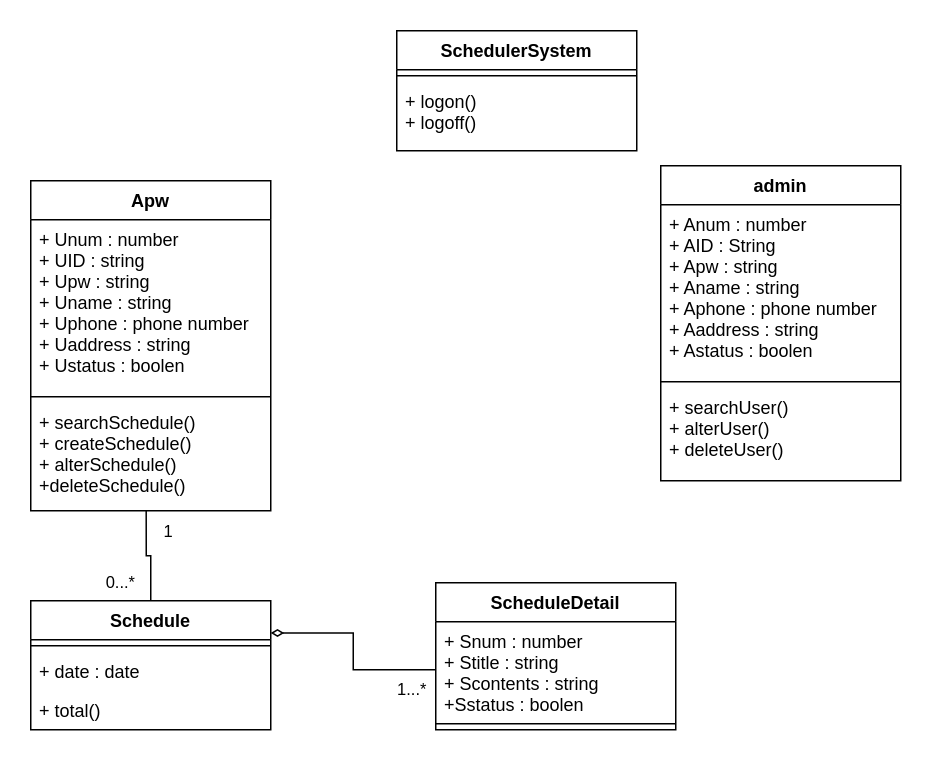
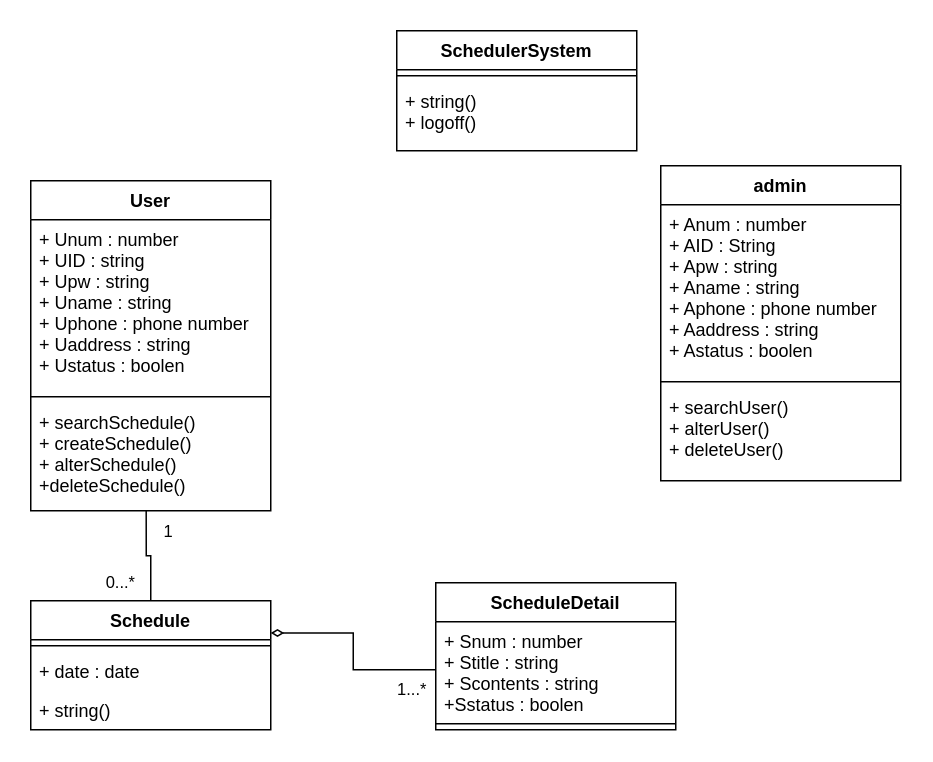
(446, 102) -> (451, 102)
(150, 201) -> (150, 201)
(80, 711) -> (85, 711)
